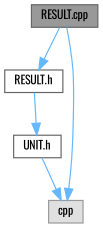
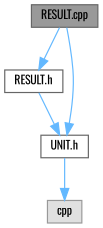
(74, 108) -> (73, 75)
